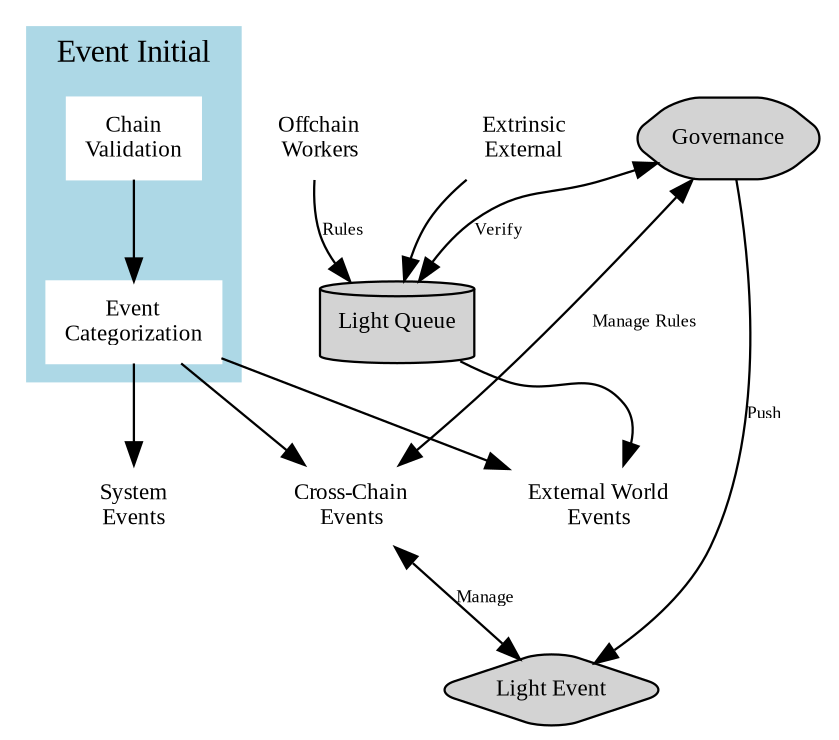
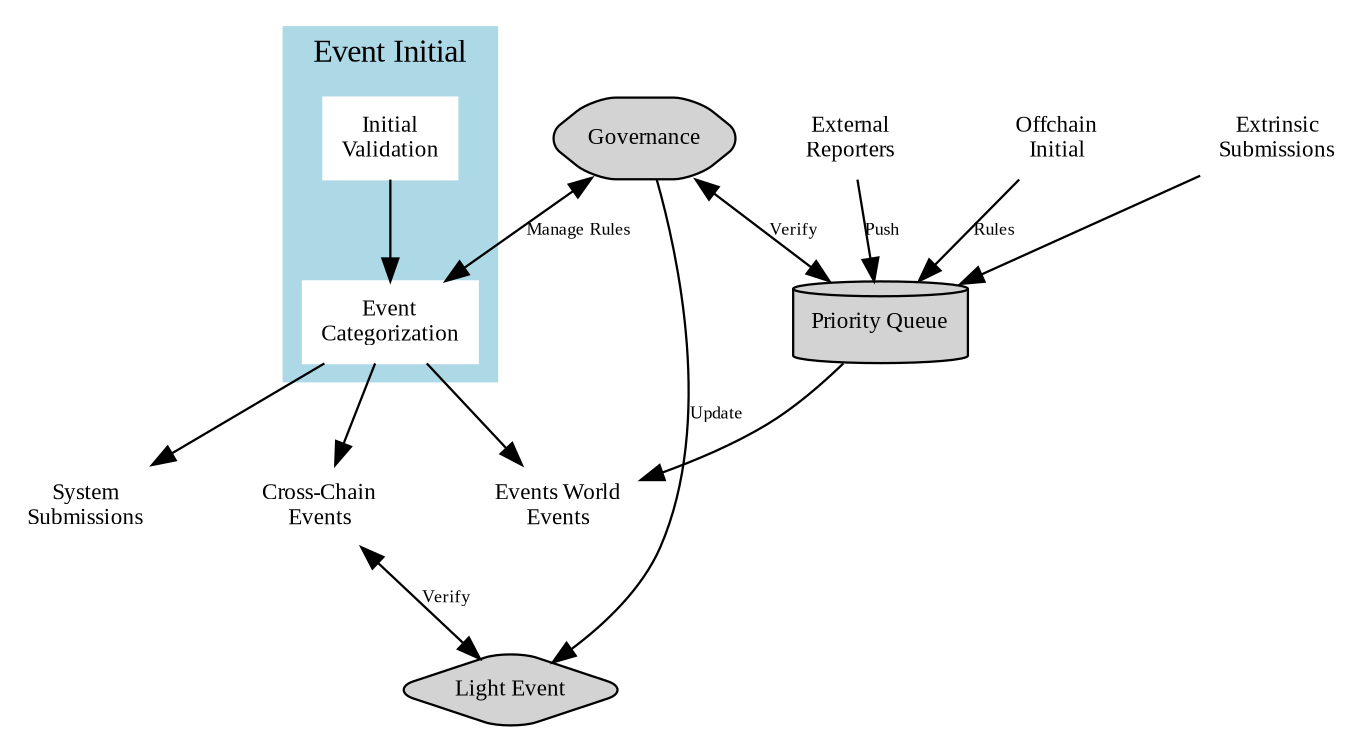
(134, 138) -> (390, 138)
(320, 138) -> (1058, 138)
(524, 138) -> (1278, 138)
none -> (851, 138)
(397, 322) -> (881, 322)
(550, 328) -> (519, 229)
(765, 414) -> (717, 414)
(134, 506) -> (86, 506)
(599, 506) -> (558, 506)
(486, 598) -> (447, 598)
